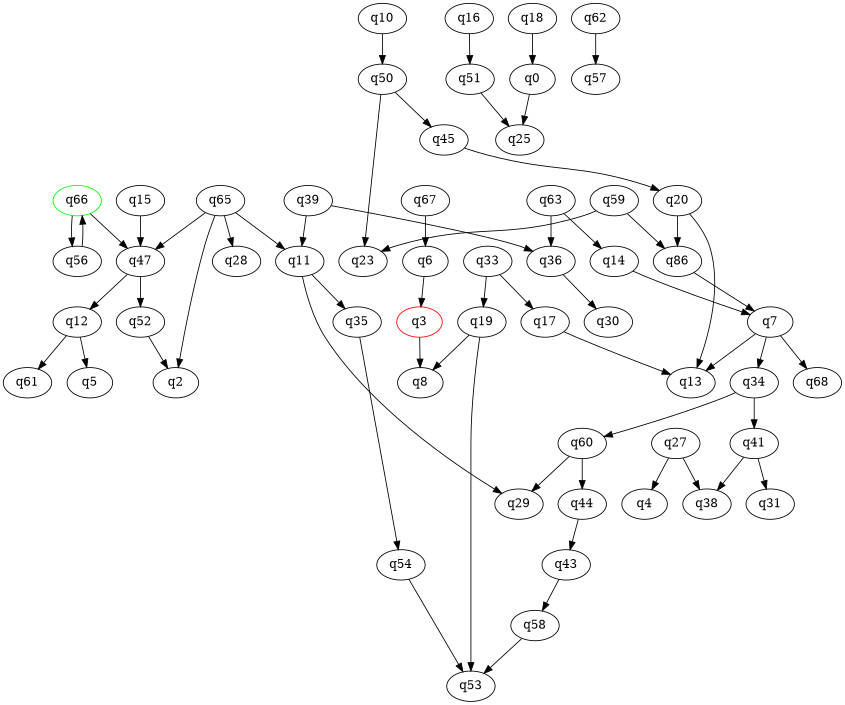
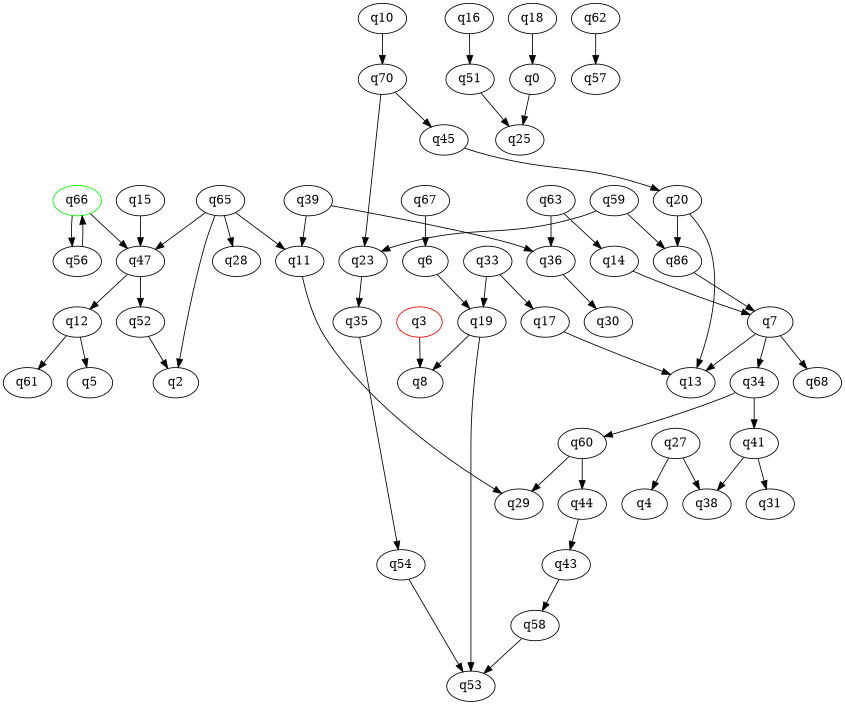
(382, 79) -> (382, 79)
(423, 288) -> (450, 288)
(325, 289) -> (360, 288)
